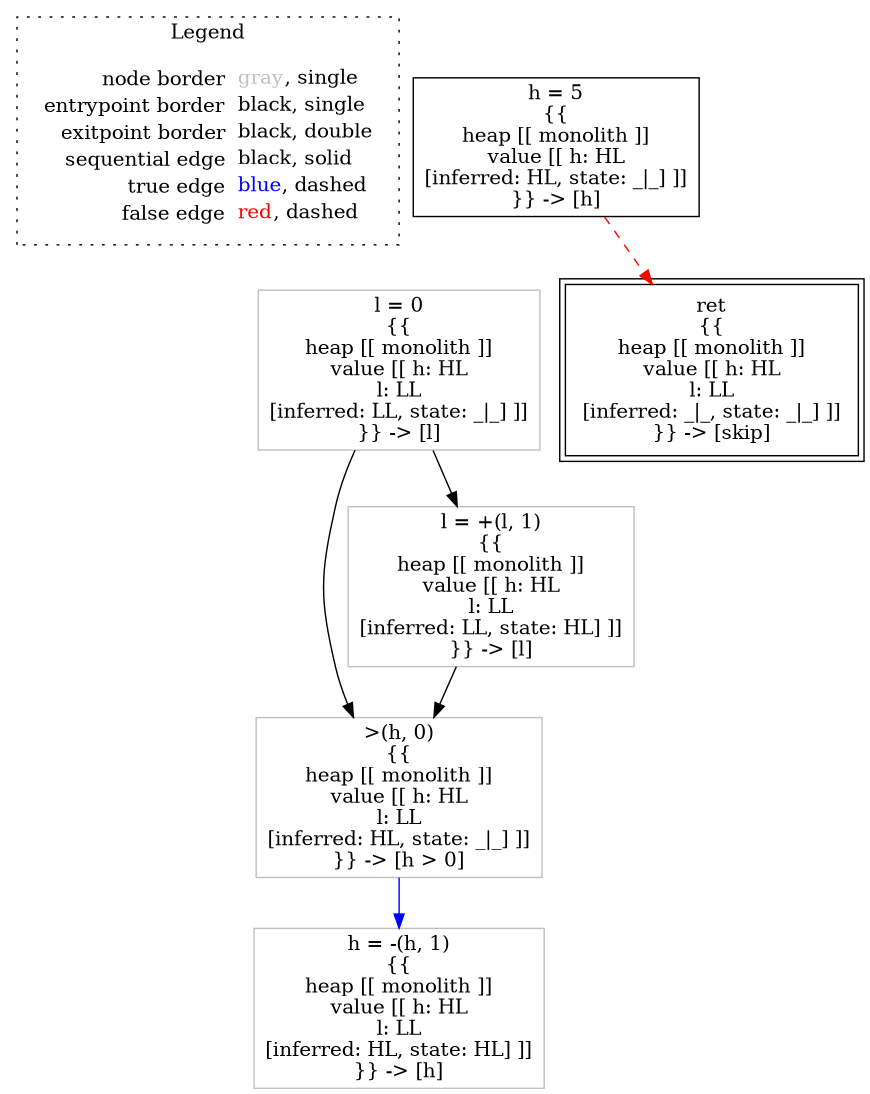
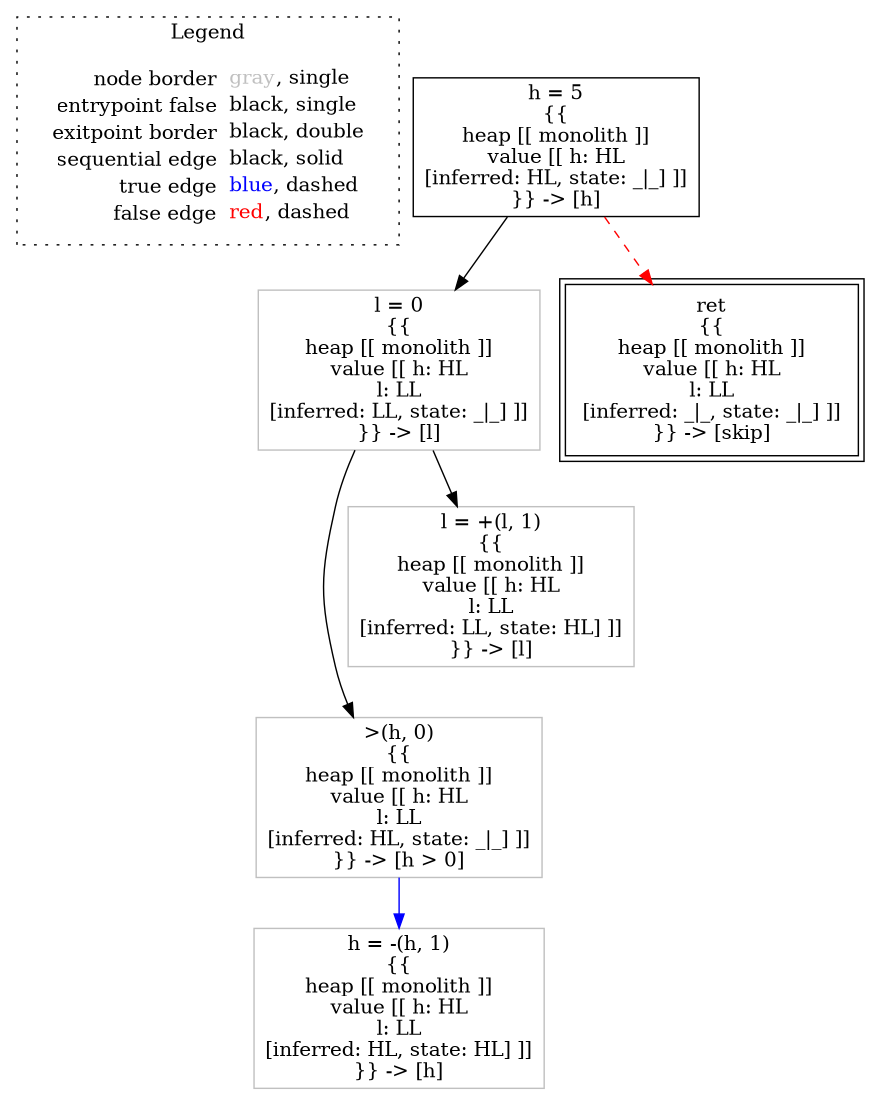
(138, 106) -> (140, 106)
none -> (486, 248)
(448, 686) -> none
